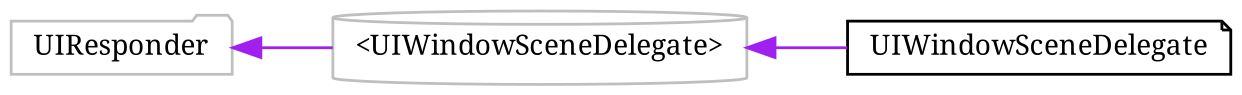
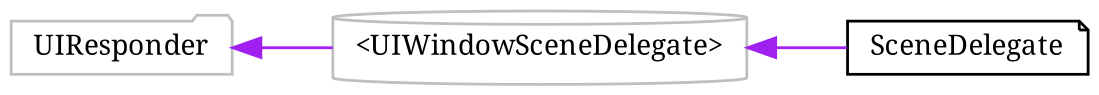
(1039, 48) -> (968, 48)
